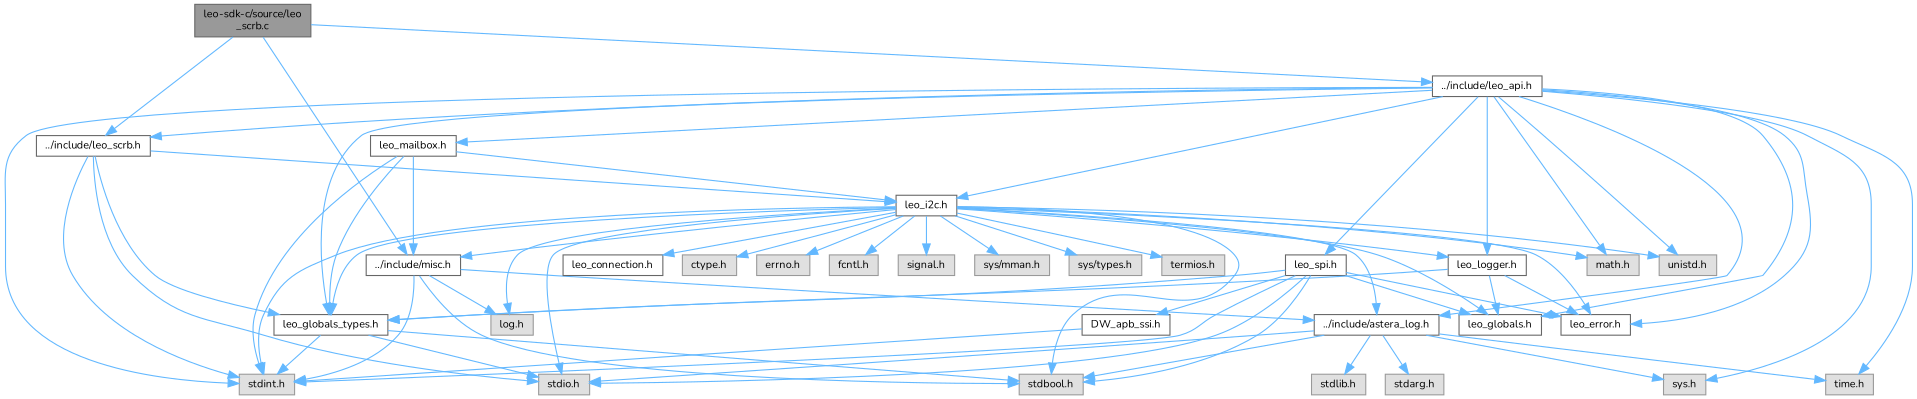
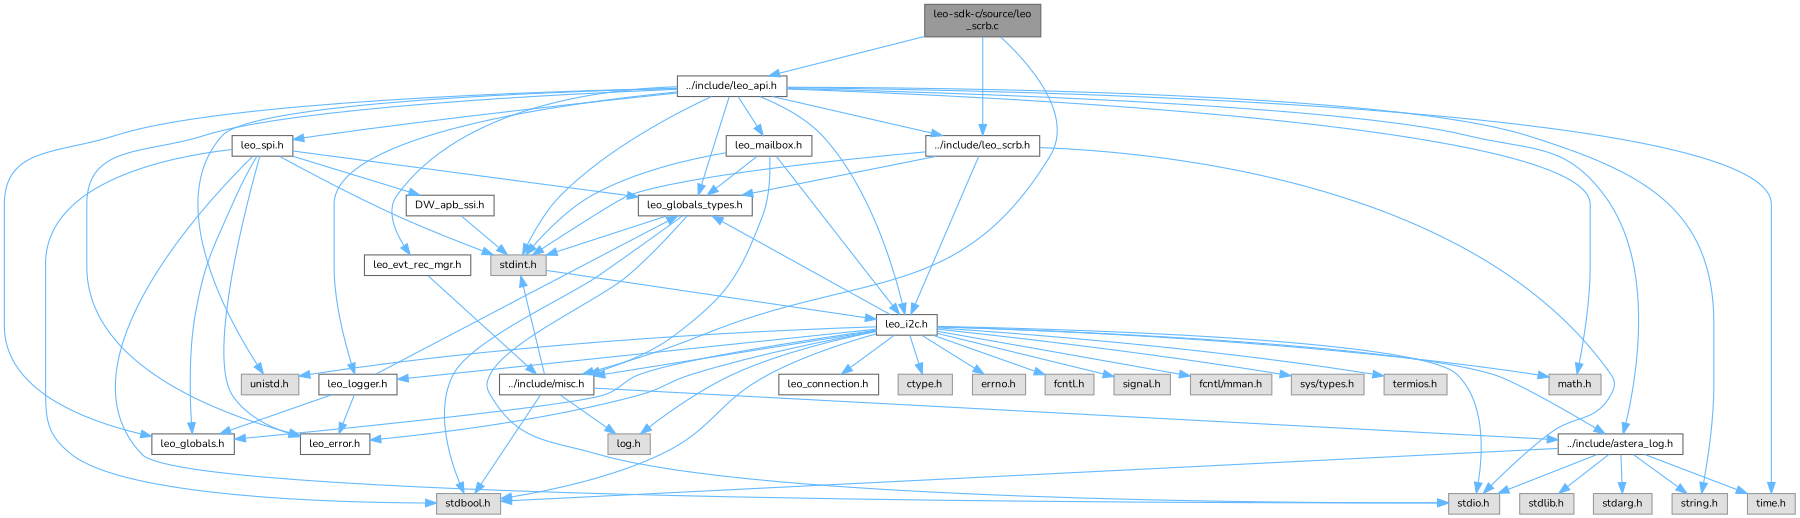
(541, 221) -> (706, 294)
none -> (418, 265)
(1012, 265) -> (1231, 385)
(1685, 385) -> (1700, 504)
